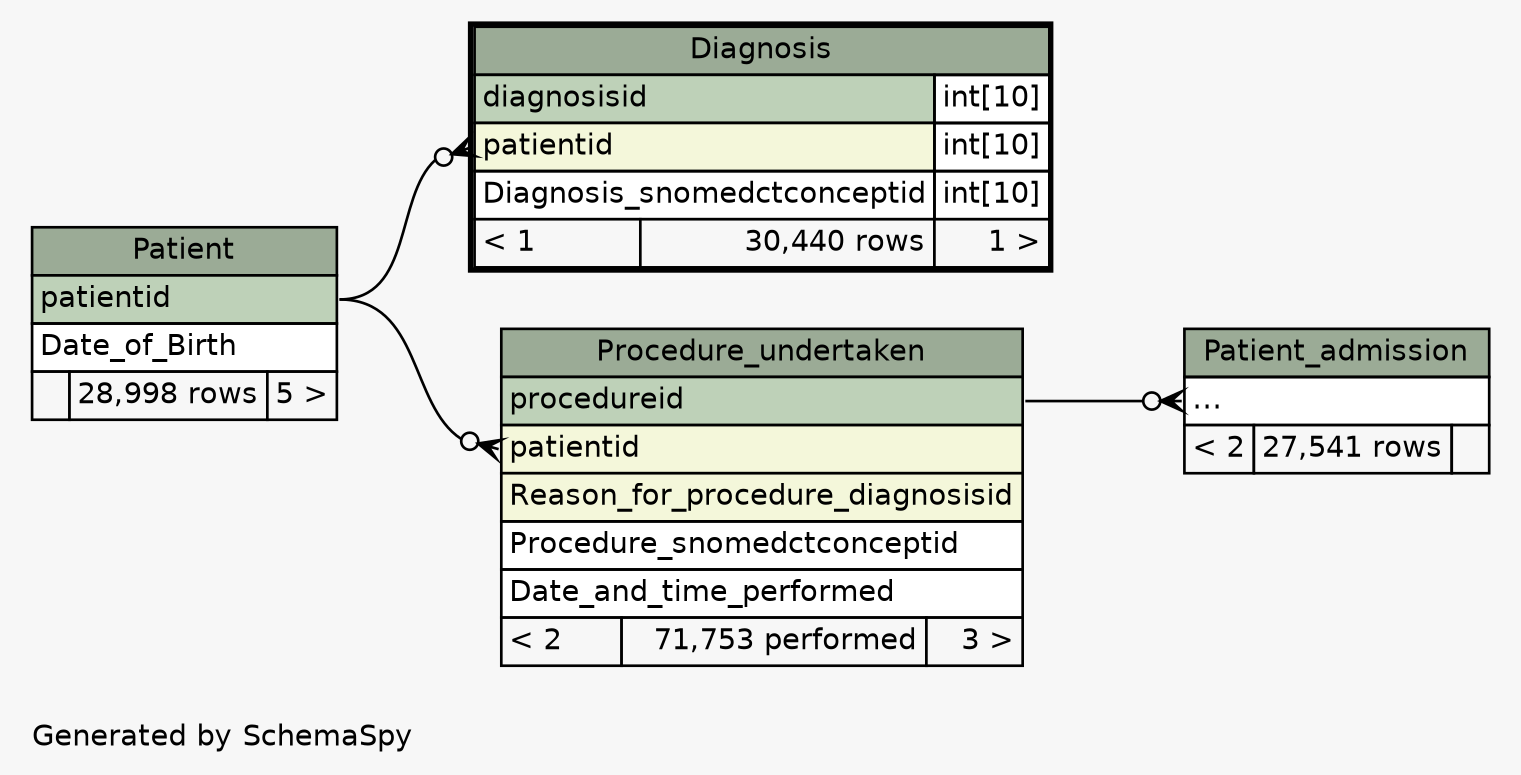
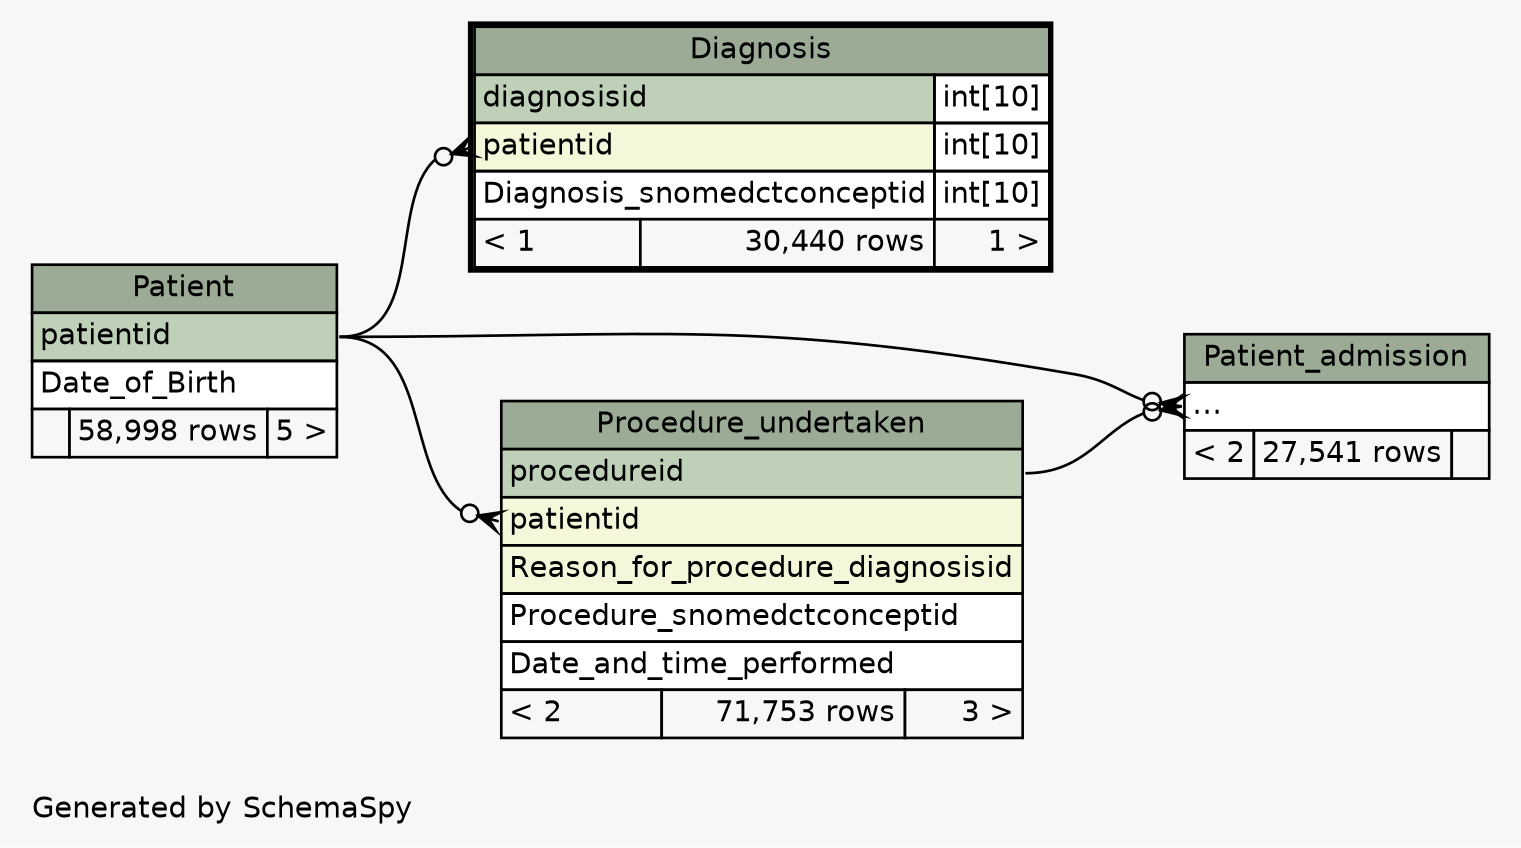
none -> (745, 336)
(168, 394) -> (168, 432)
(786, 640) -> (806, 713)
